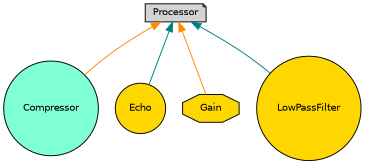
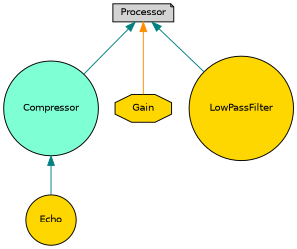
(117, 49) -> (106, 52)
(159, 58) -> (51, 180)
